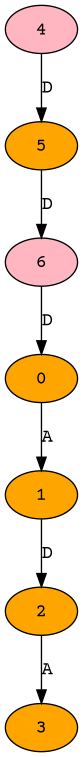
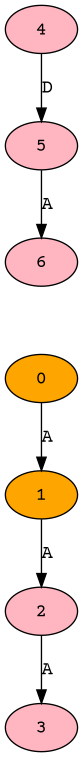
(41, 146) -> (41, 146)
(47, 204) -> (47, 204)
(41, 314) -> none
(47, 553) -> (47, 553)
(41, 611) -> (41, 611)
(41, 728) -> (41, 728)
